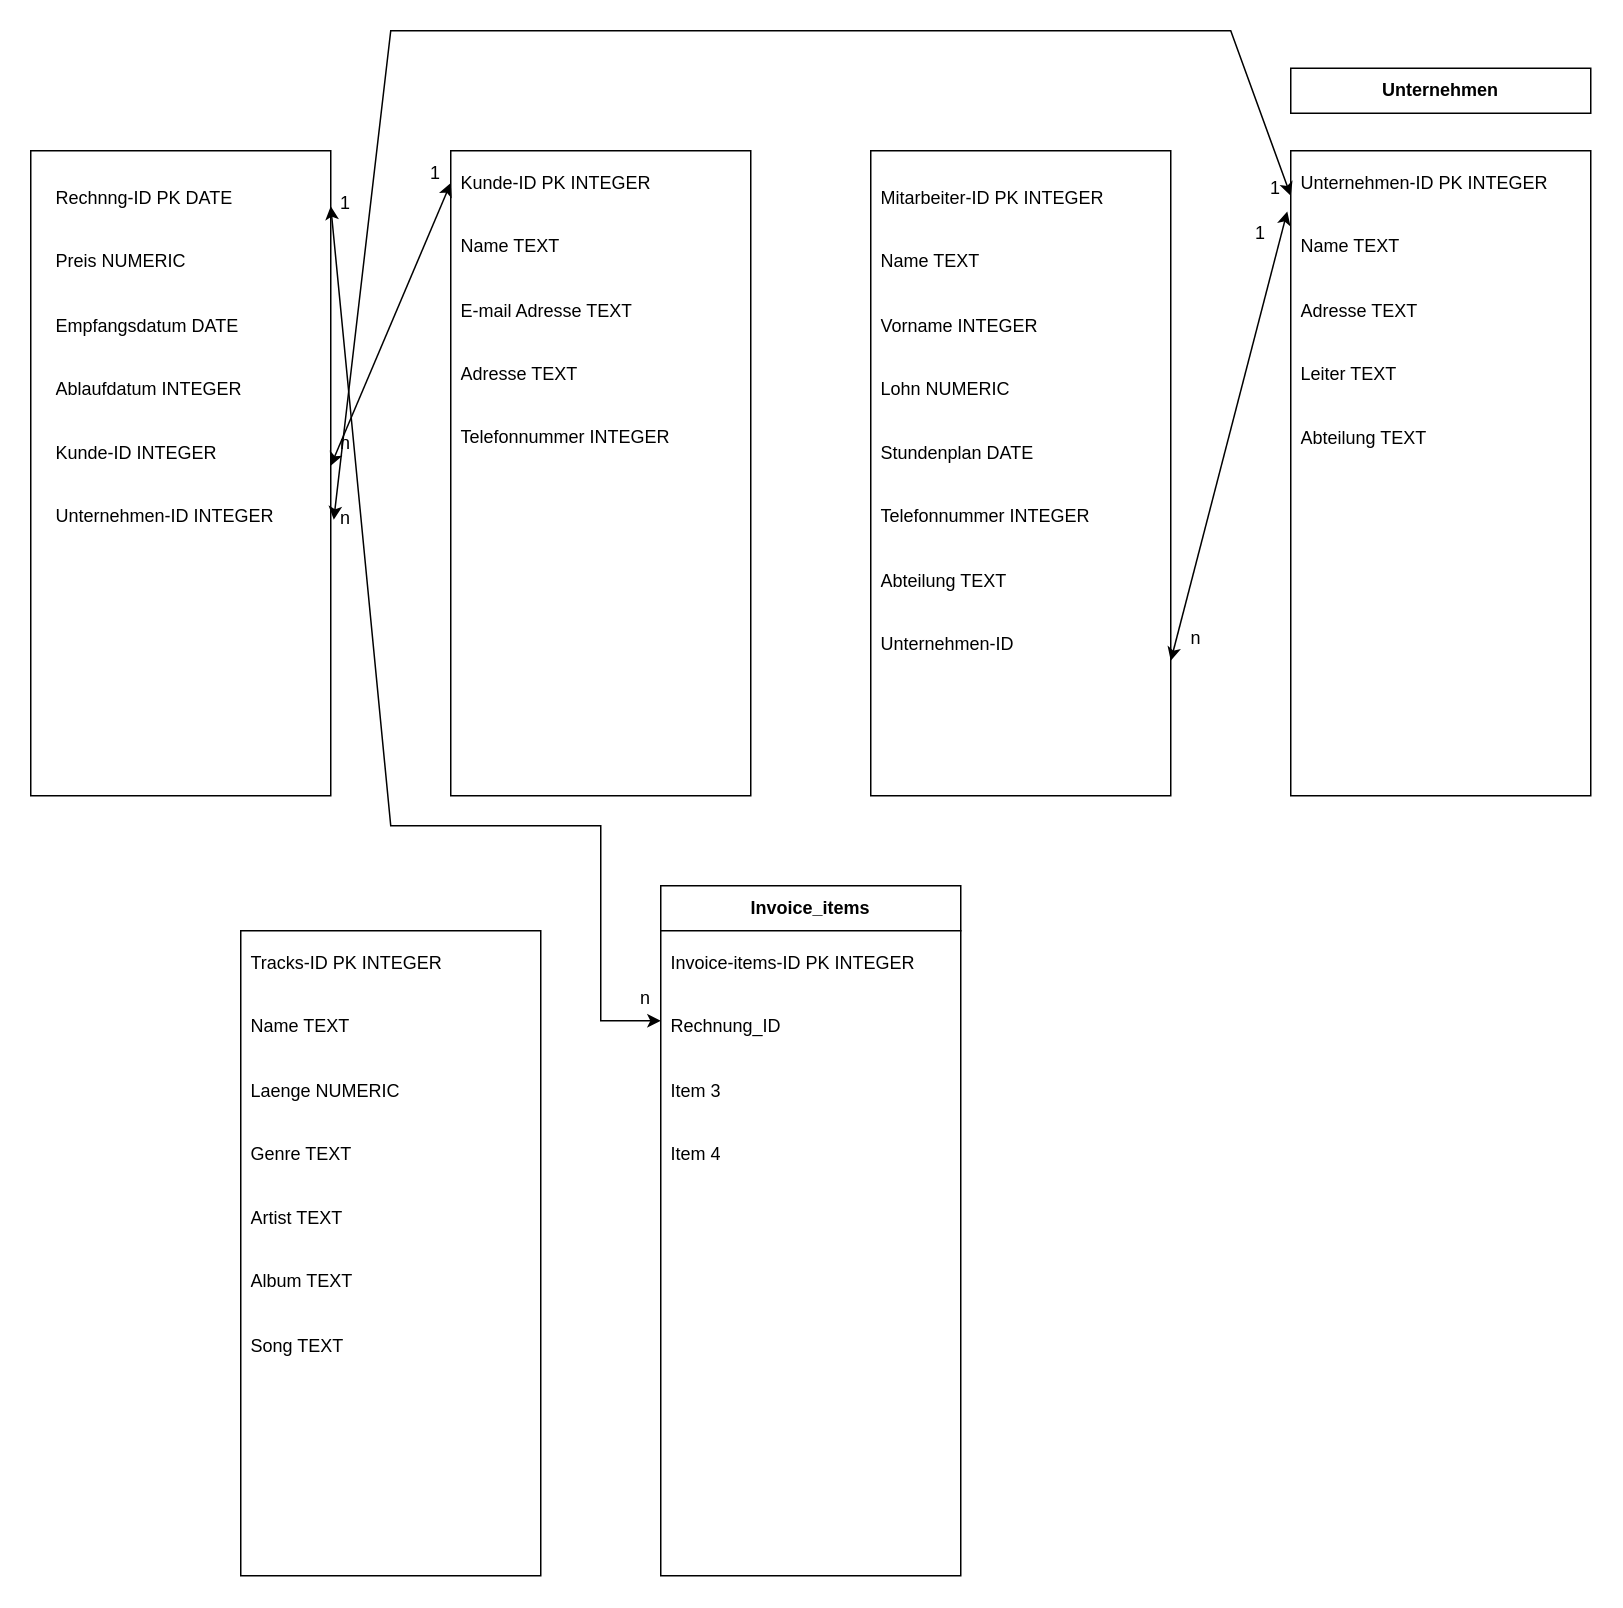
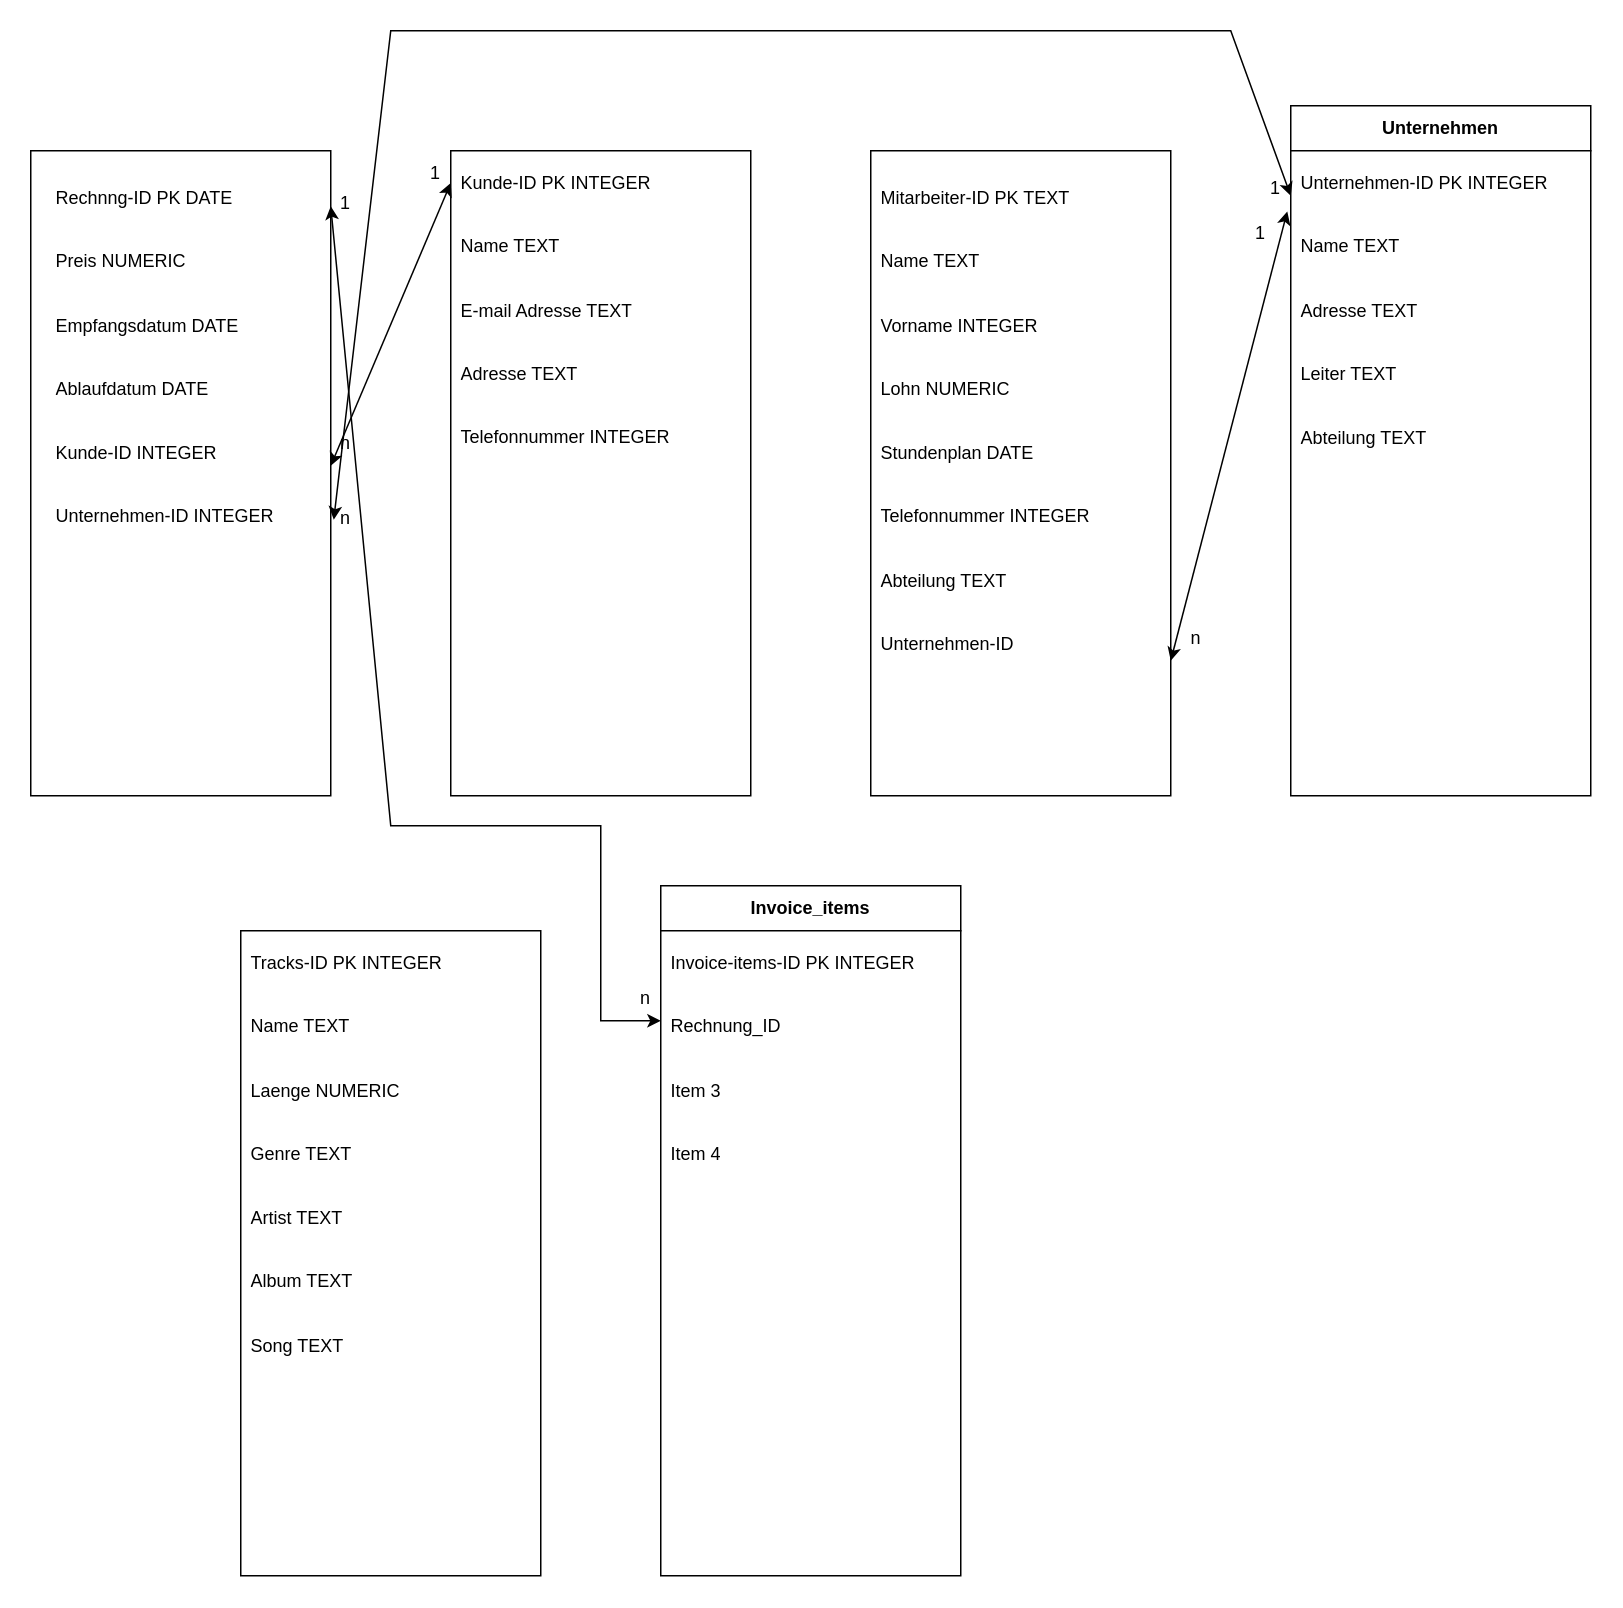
(1441, 91) -> (1441, 128)
(998, 199) -> (983, 199)
(147, 389) -> (132, 389)
